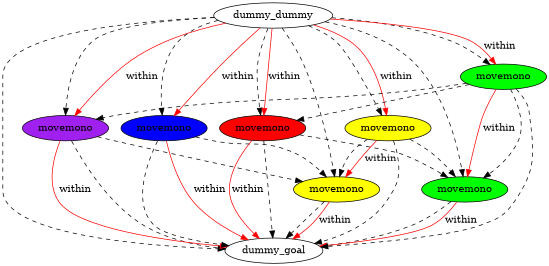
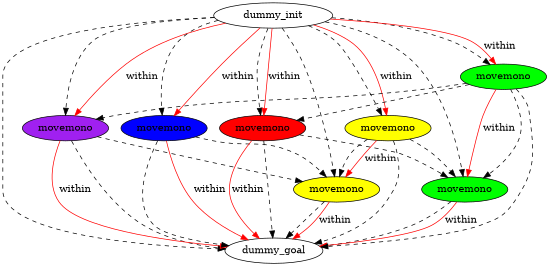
(273, 15) -> (273, 15)
